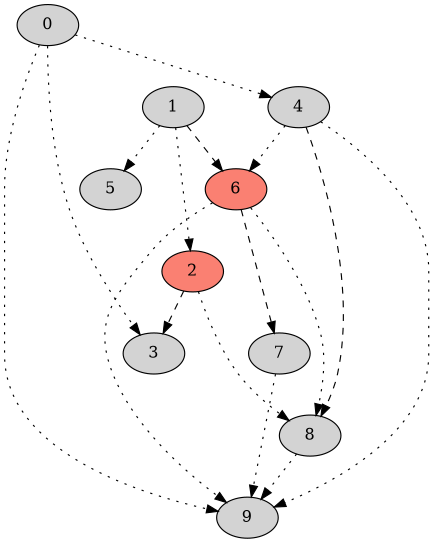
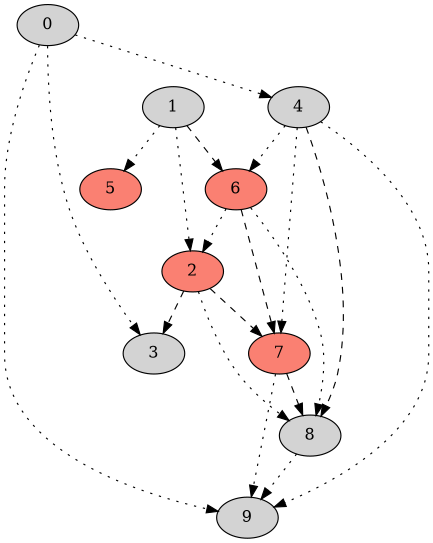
(111, 189) -> (111, 189)
none -> (290, 224)
none -> (232, 308)
(106, 348) -> (217, 225)
(279, 353) -> (279, 353)
none -> (293, 389)
